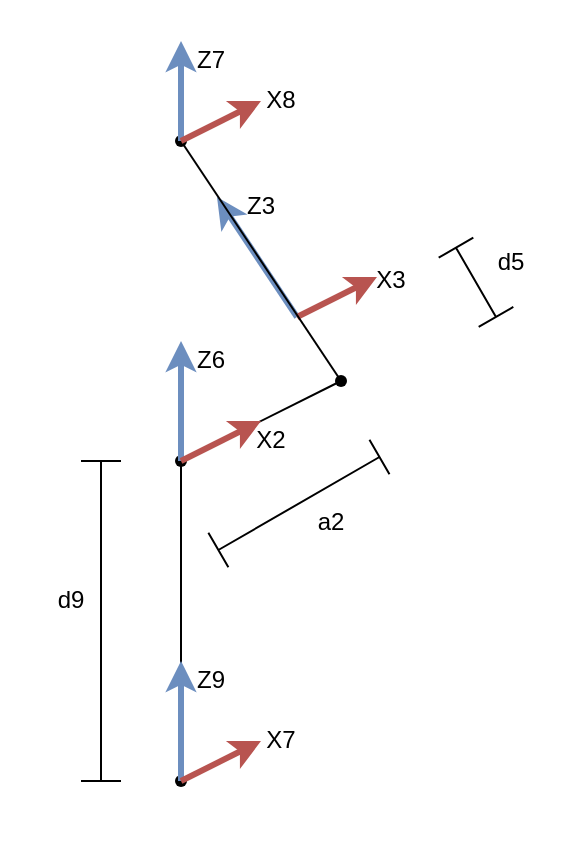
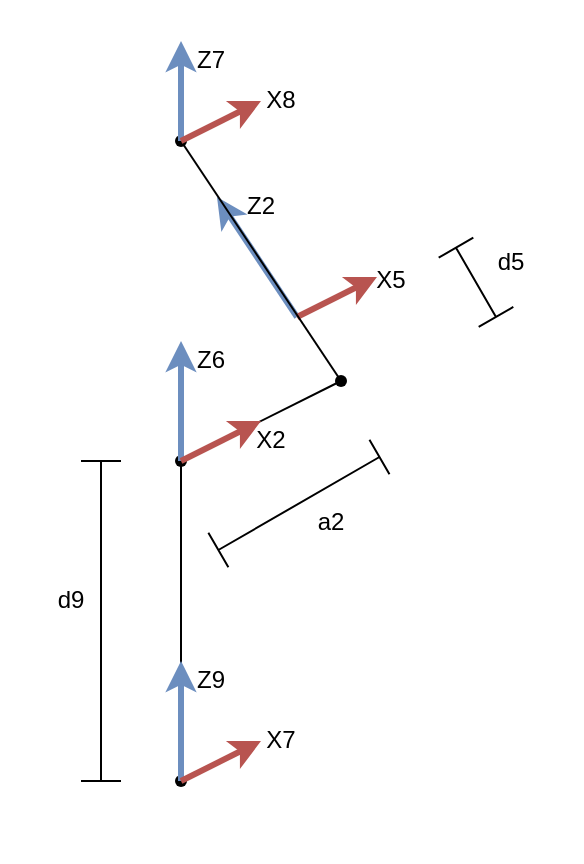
(262, 207) -> (262, 207)
(392, 281) -> (392, 281)
